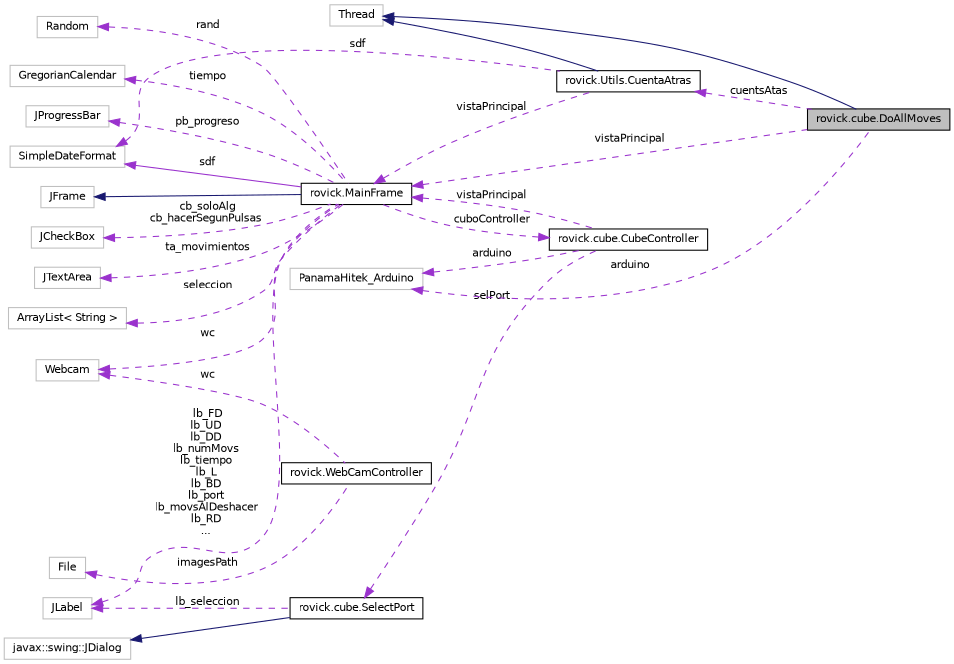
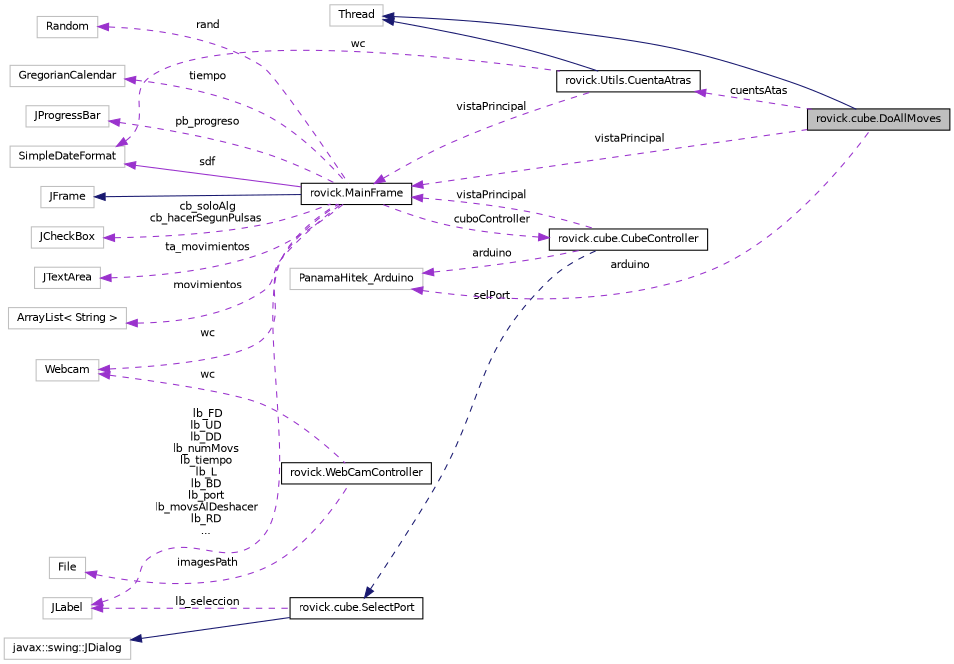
(356, 45) -> (356, 45)
(206, 286) -> (206, 286)
(472, 407) -> (472, 407)
